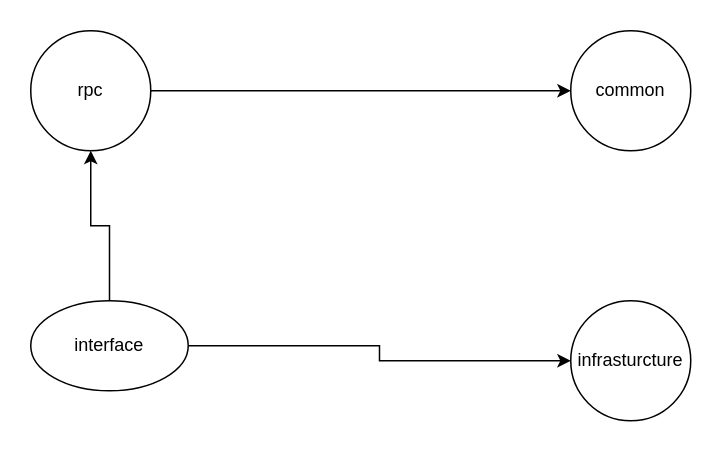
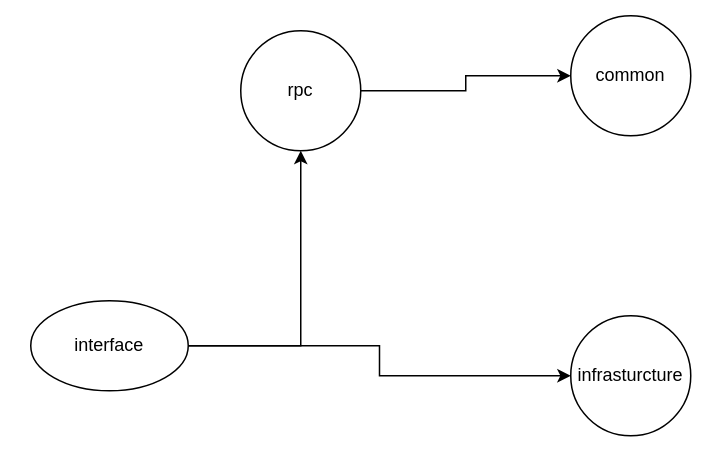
(91, 91) -> (301, 91)
(631, 91) -> (631, 76)
(631, 361) -> (631, 376)
